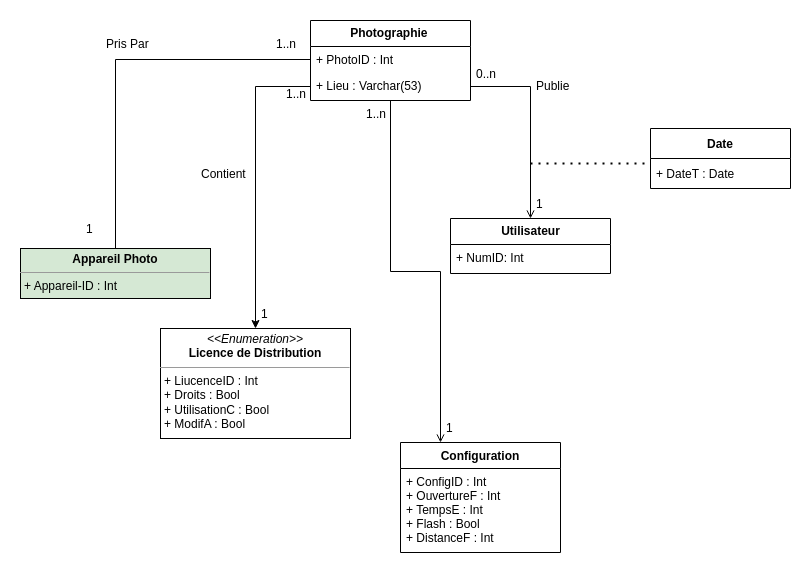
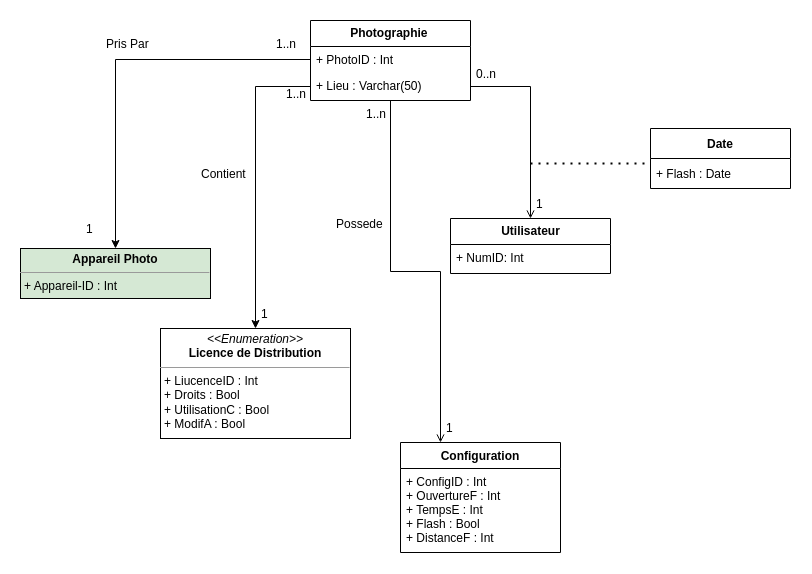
(561, 86) -> none
(376, 87) -> (376, 87)
(697, 174) -> (695, 174)
none -> (361, 224)
(116, 242) -> (116, 240)
